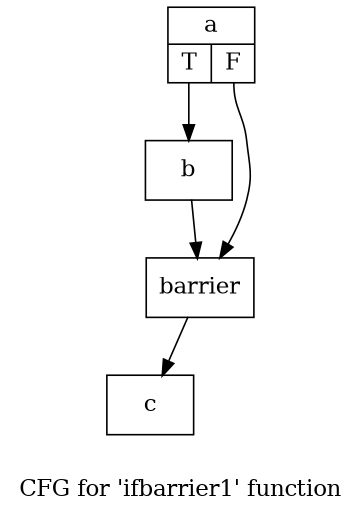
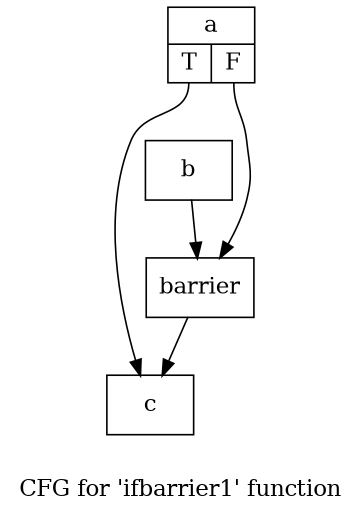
(189, 104) -> (116, 207)
